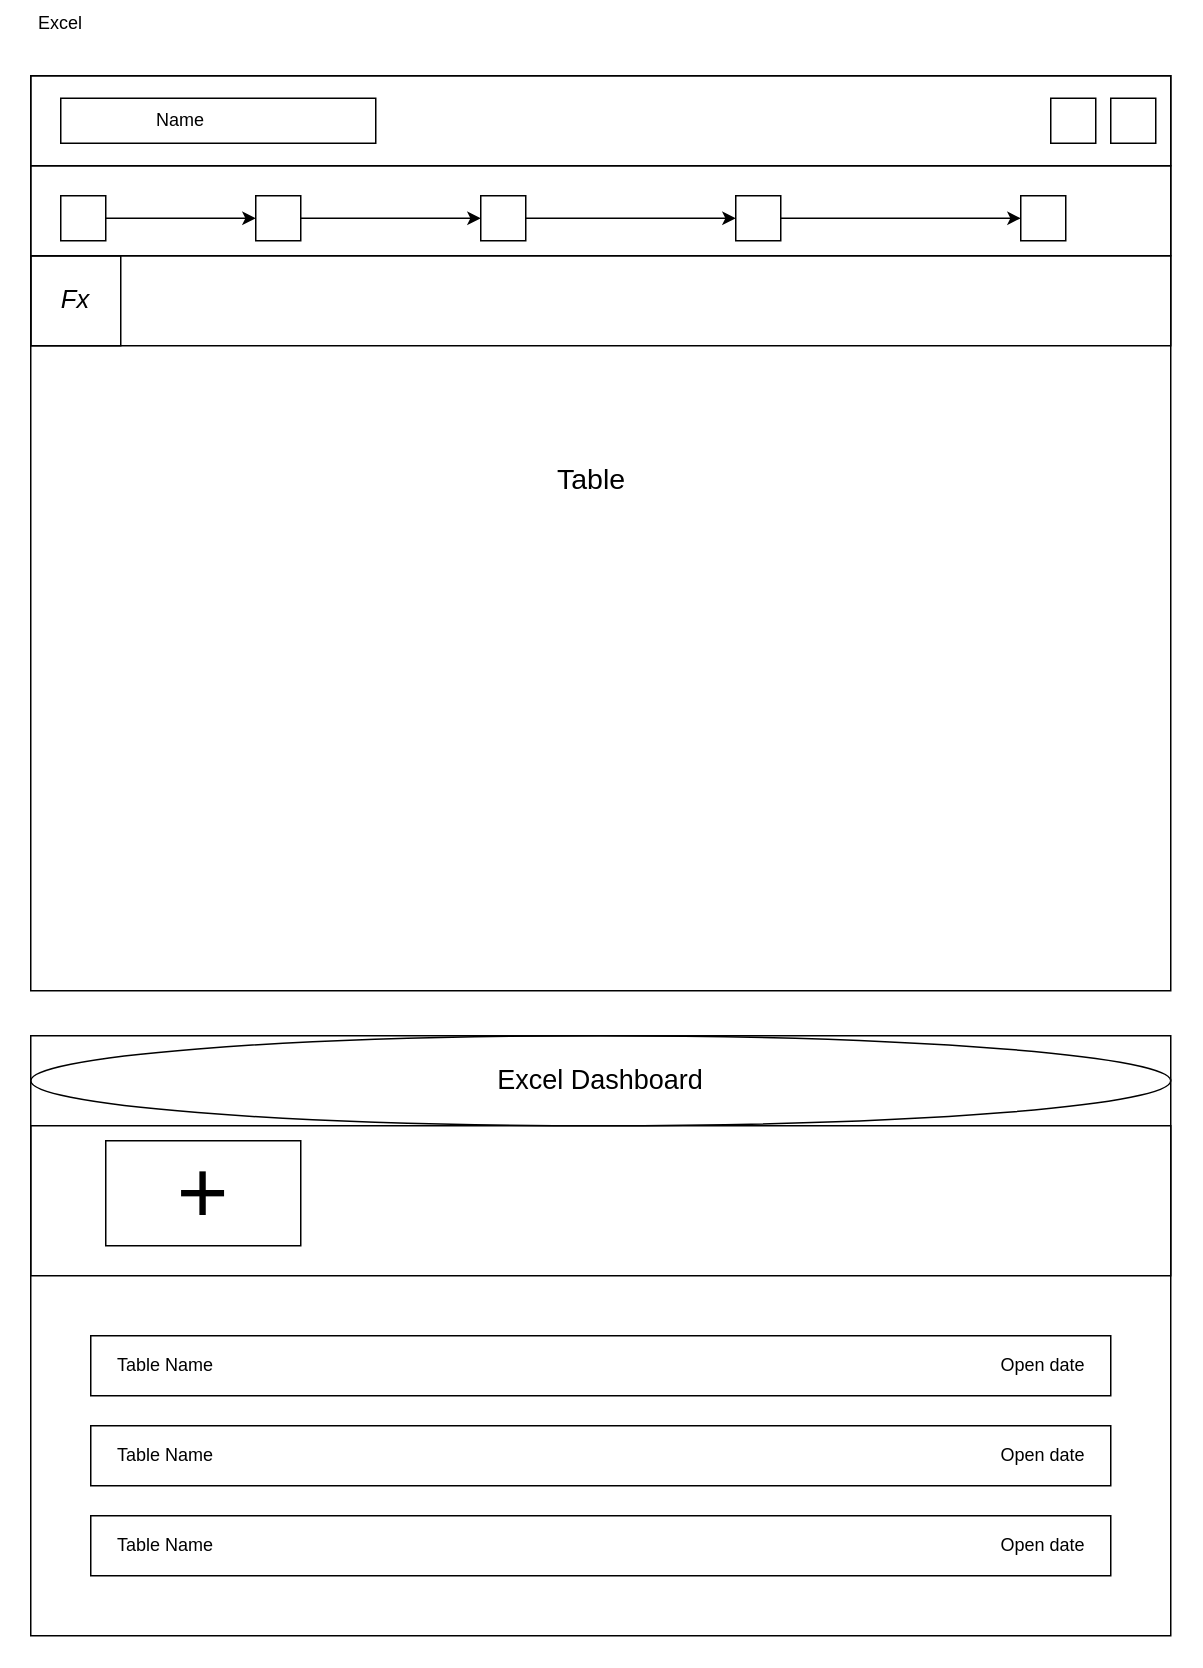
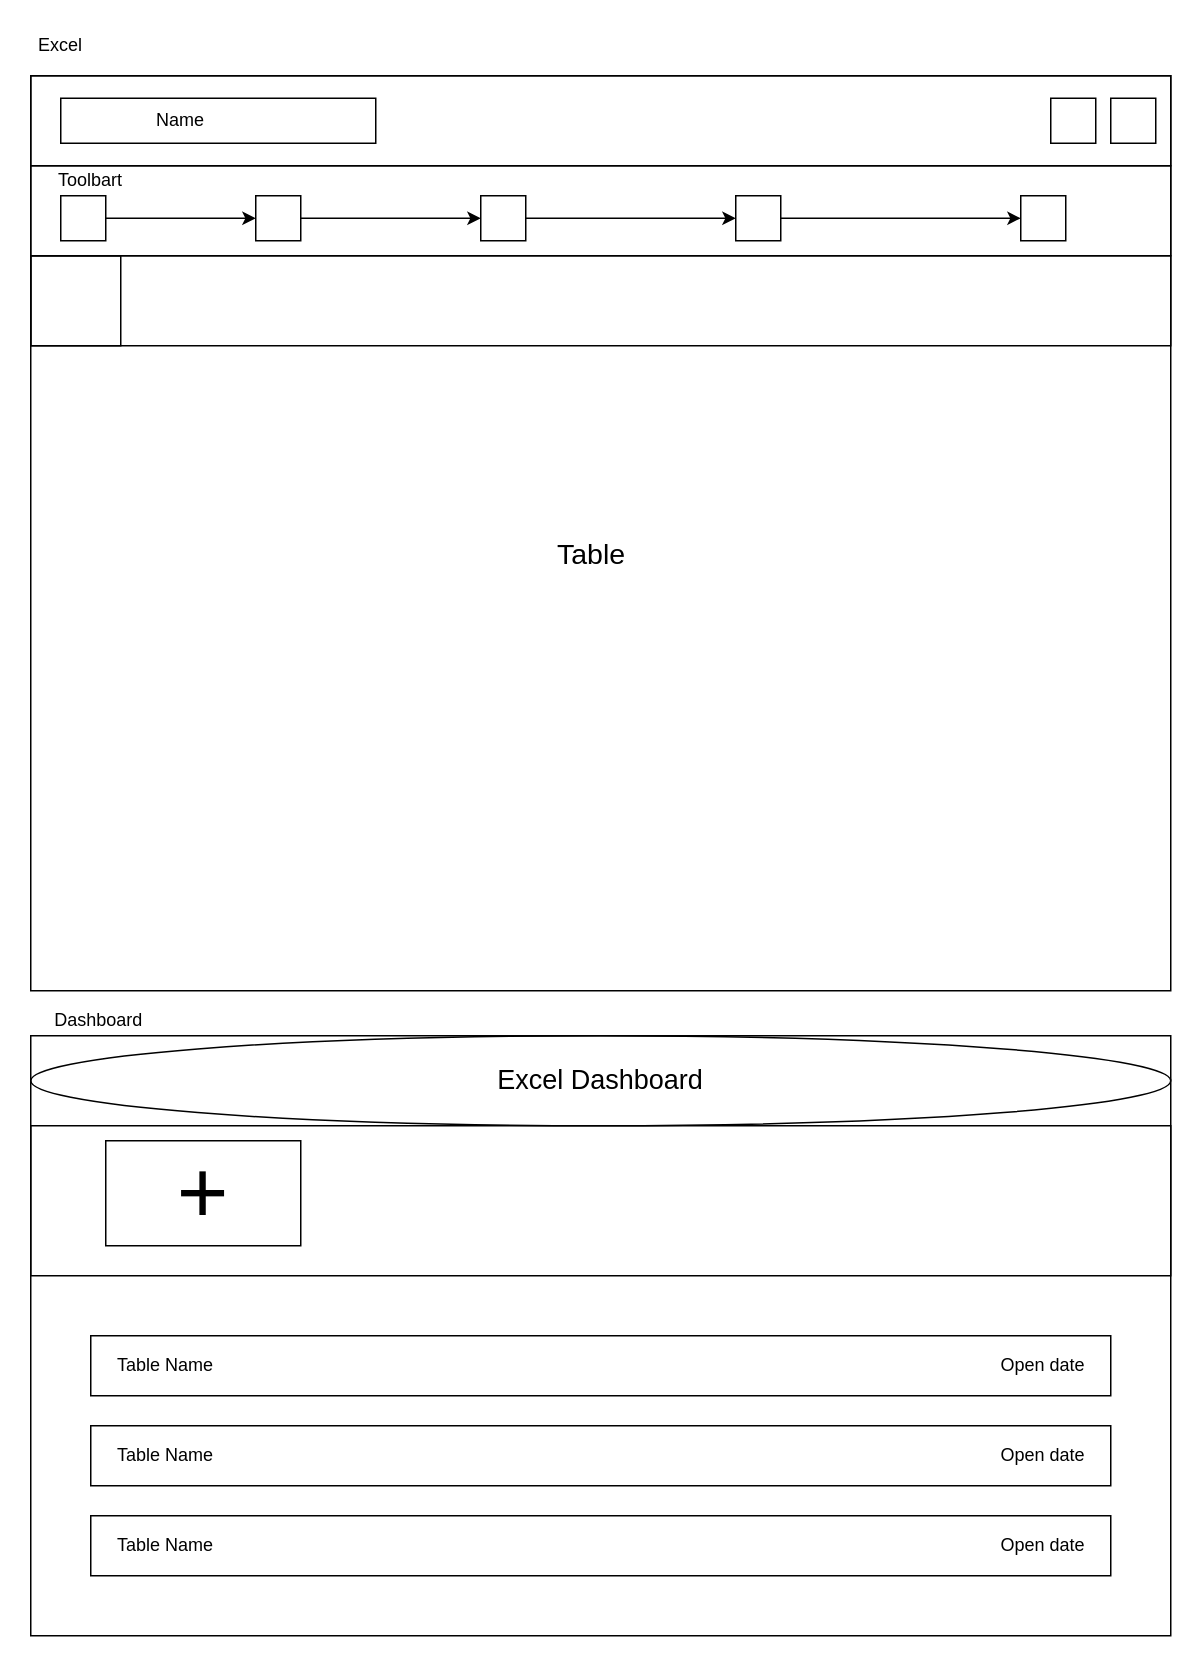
(61, 23) -> (61, 46)
none -> (91, 181)
(76, 301) -> none
(592, 481) -> (592, 556)
none -> (98, 1021)
